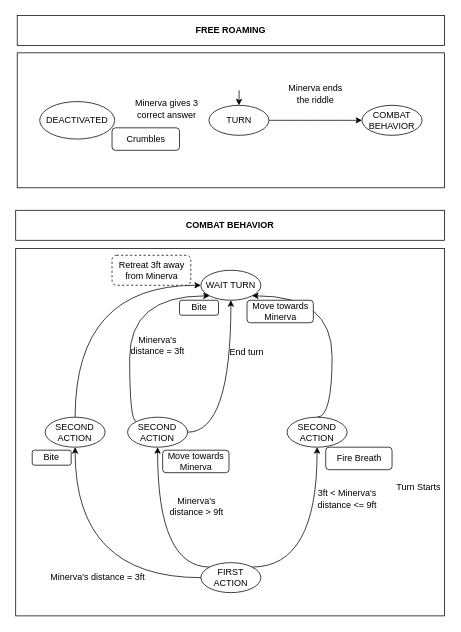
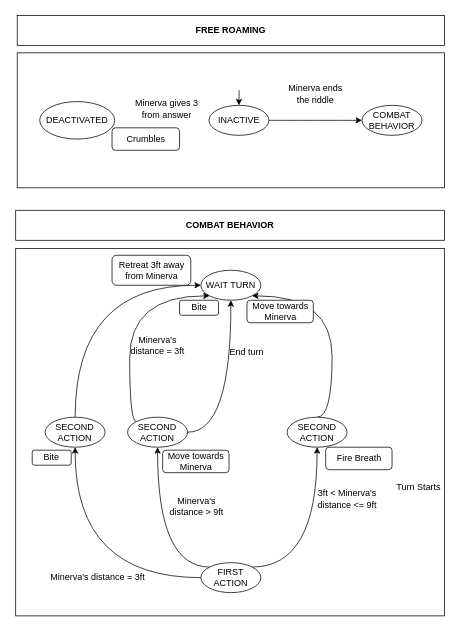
(167, 109) -> (167, 109)
(239, 120) -> (239, 120)
(151, 270) -> (151, 270)
